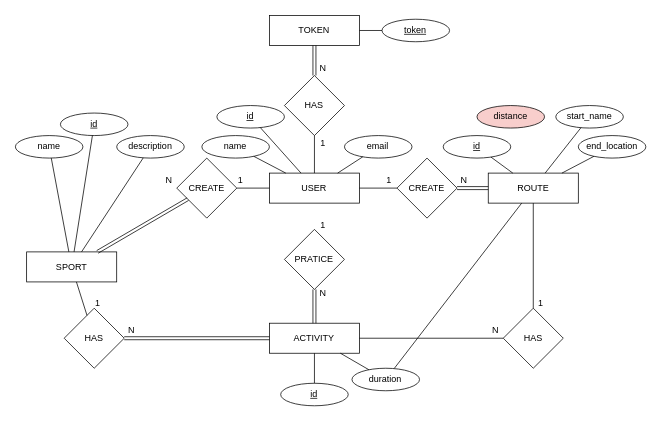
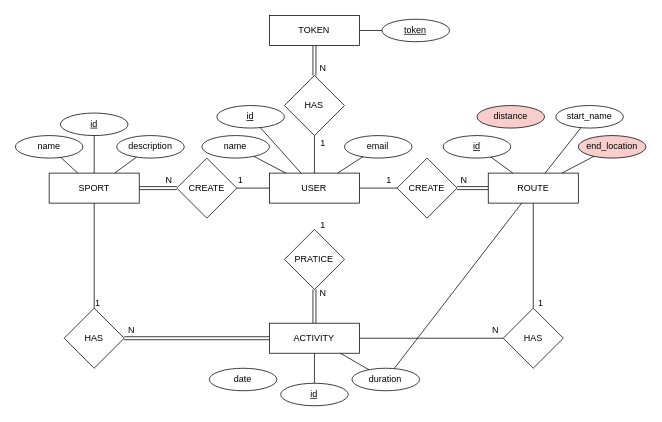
(612, 147) -> (612, 147)
(72, 267) -> (94, 188)
none -> (243, 379)
